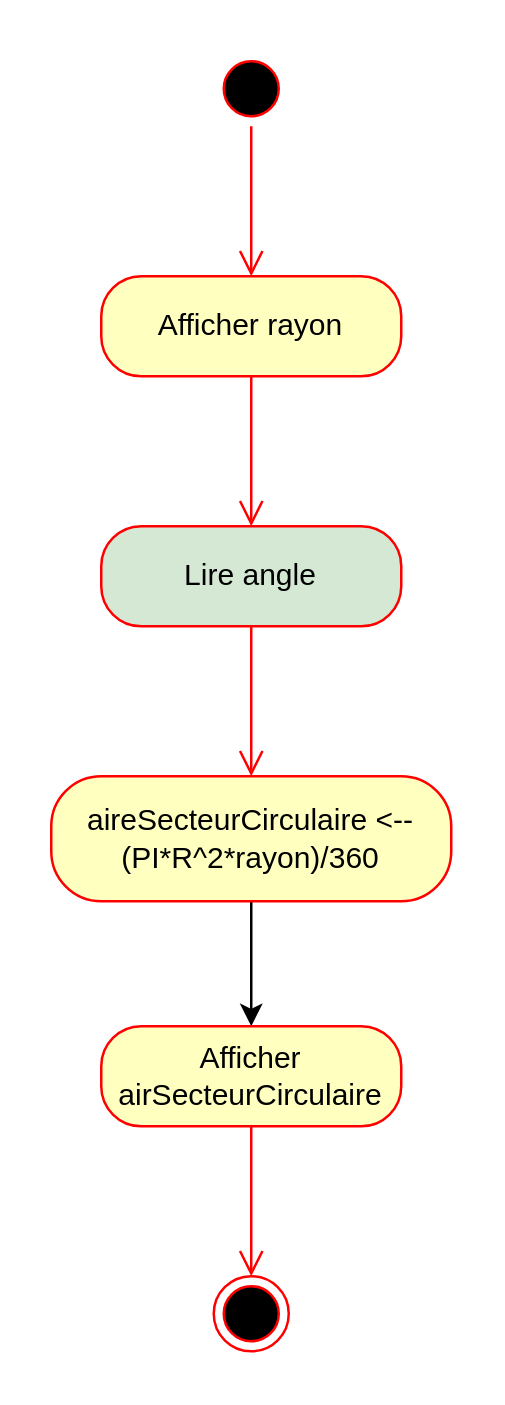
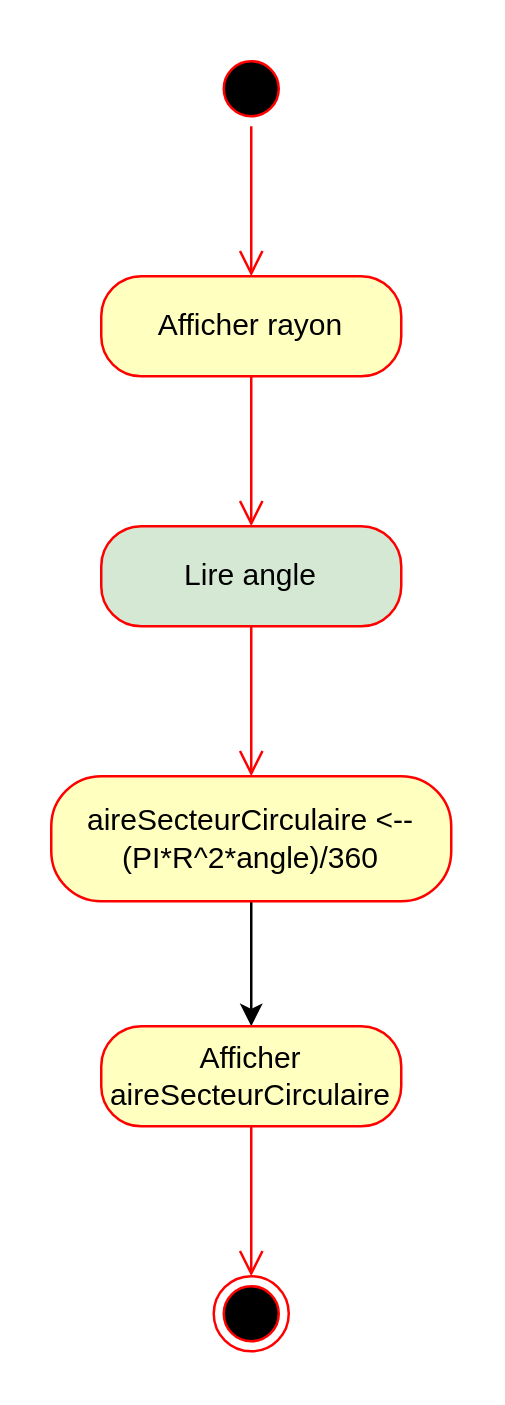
(251, 839) -> (251, 839)
(251, 1076) -> (251, 1076)
